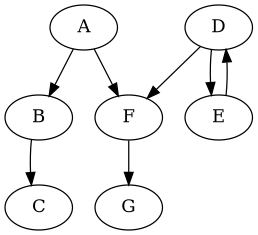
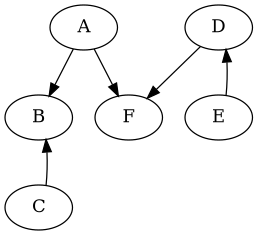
(210, 66) -> none
(30, 156) -> (47, 169)
(129, 208) -> none
